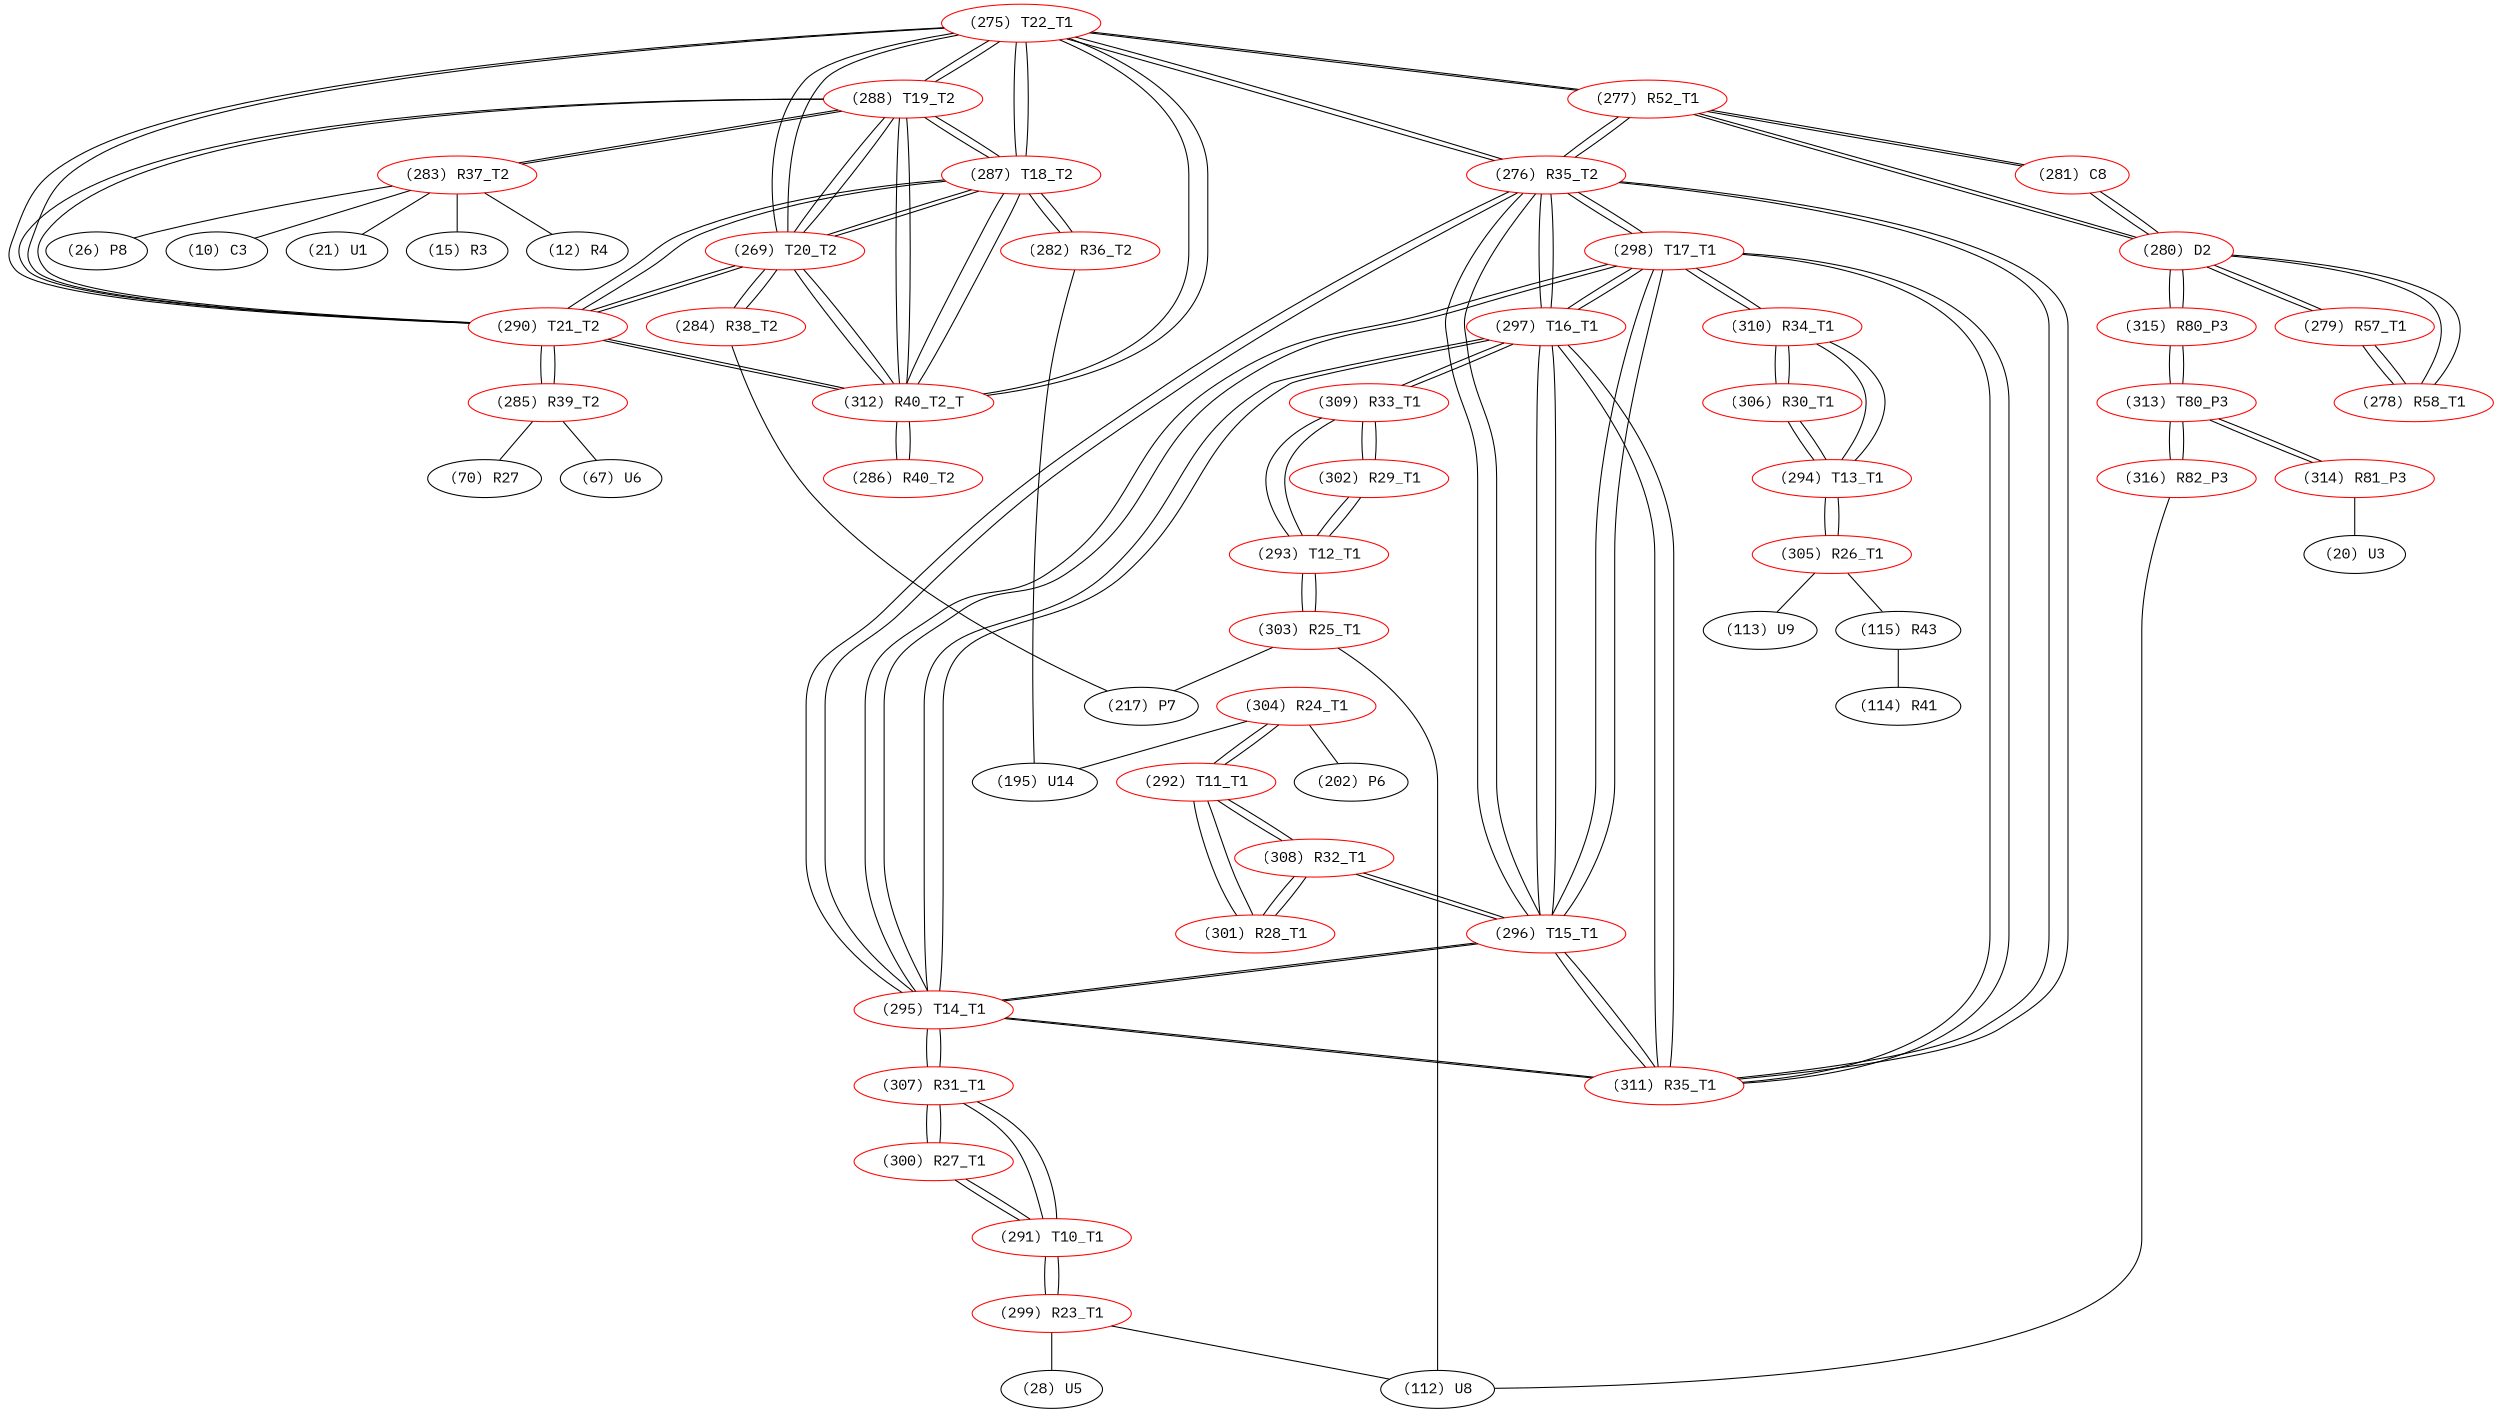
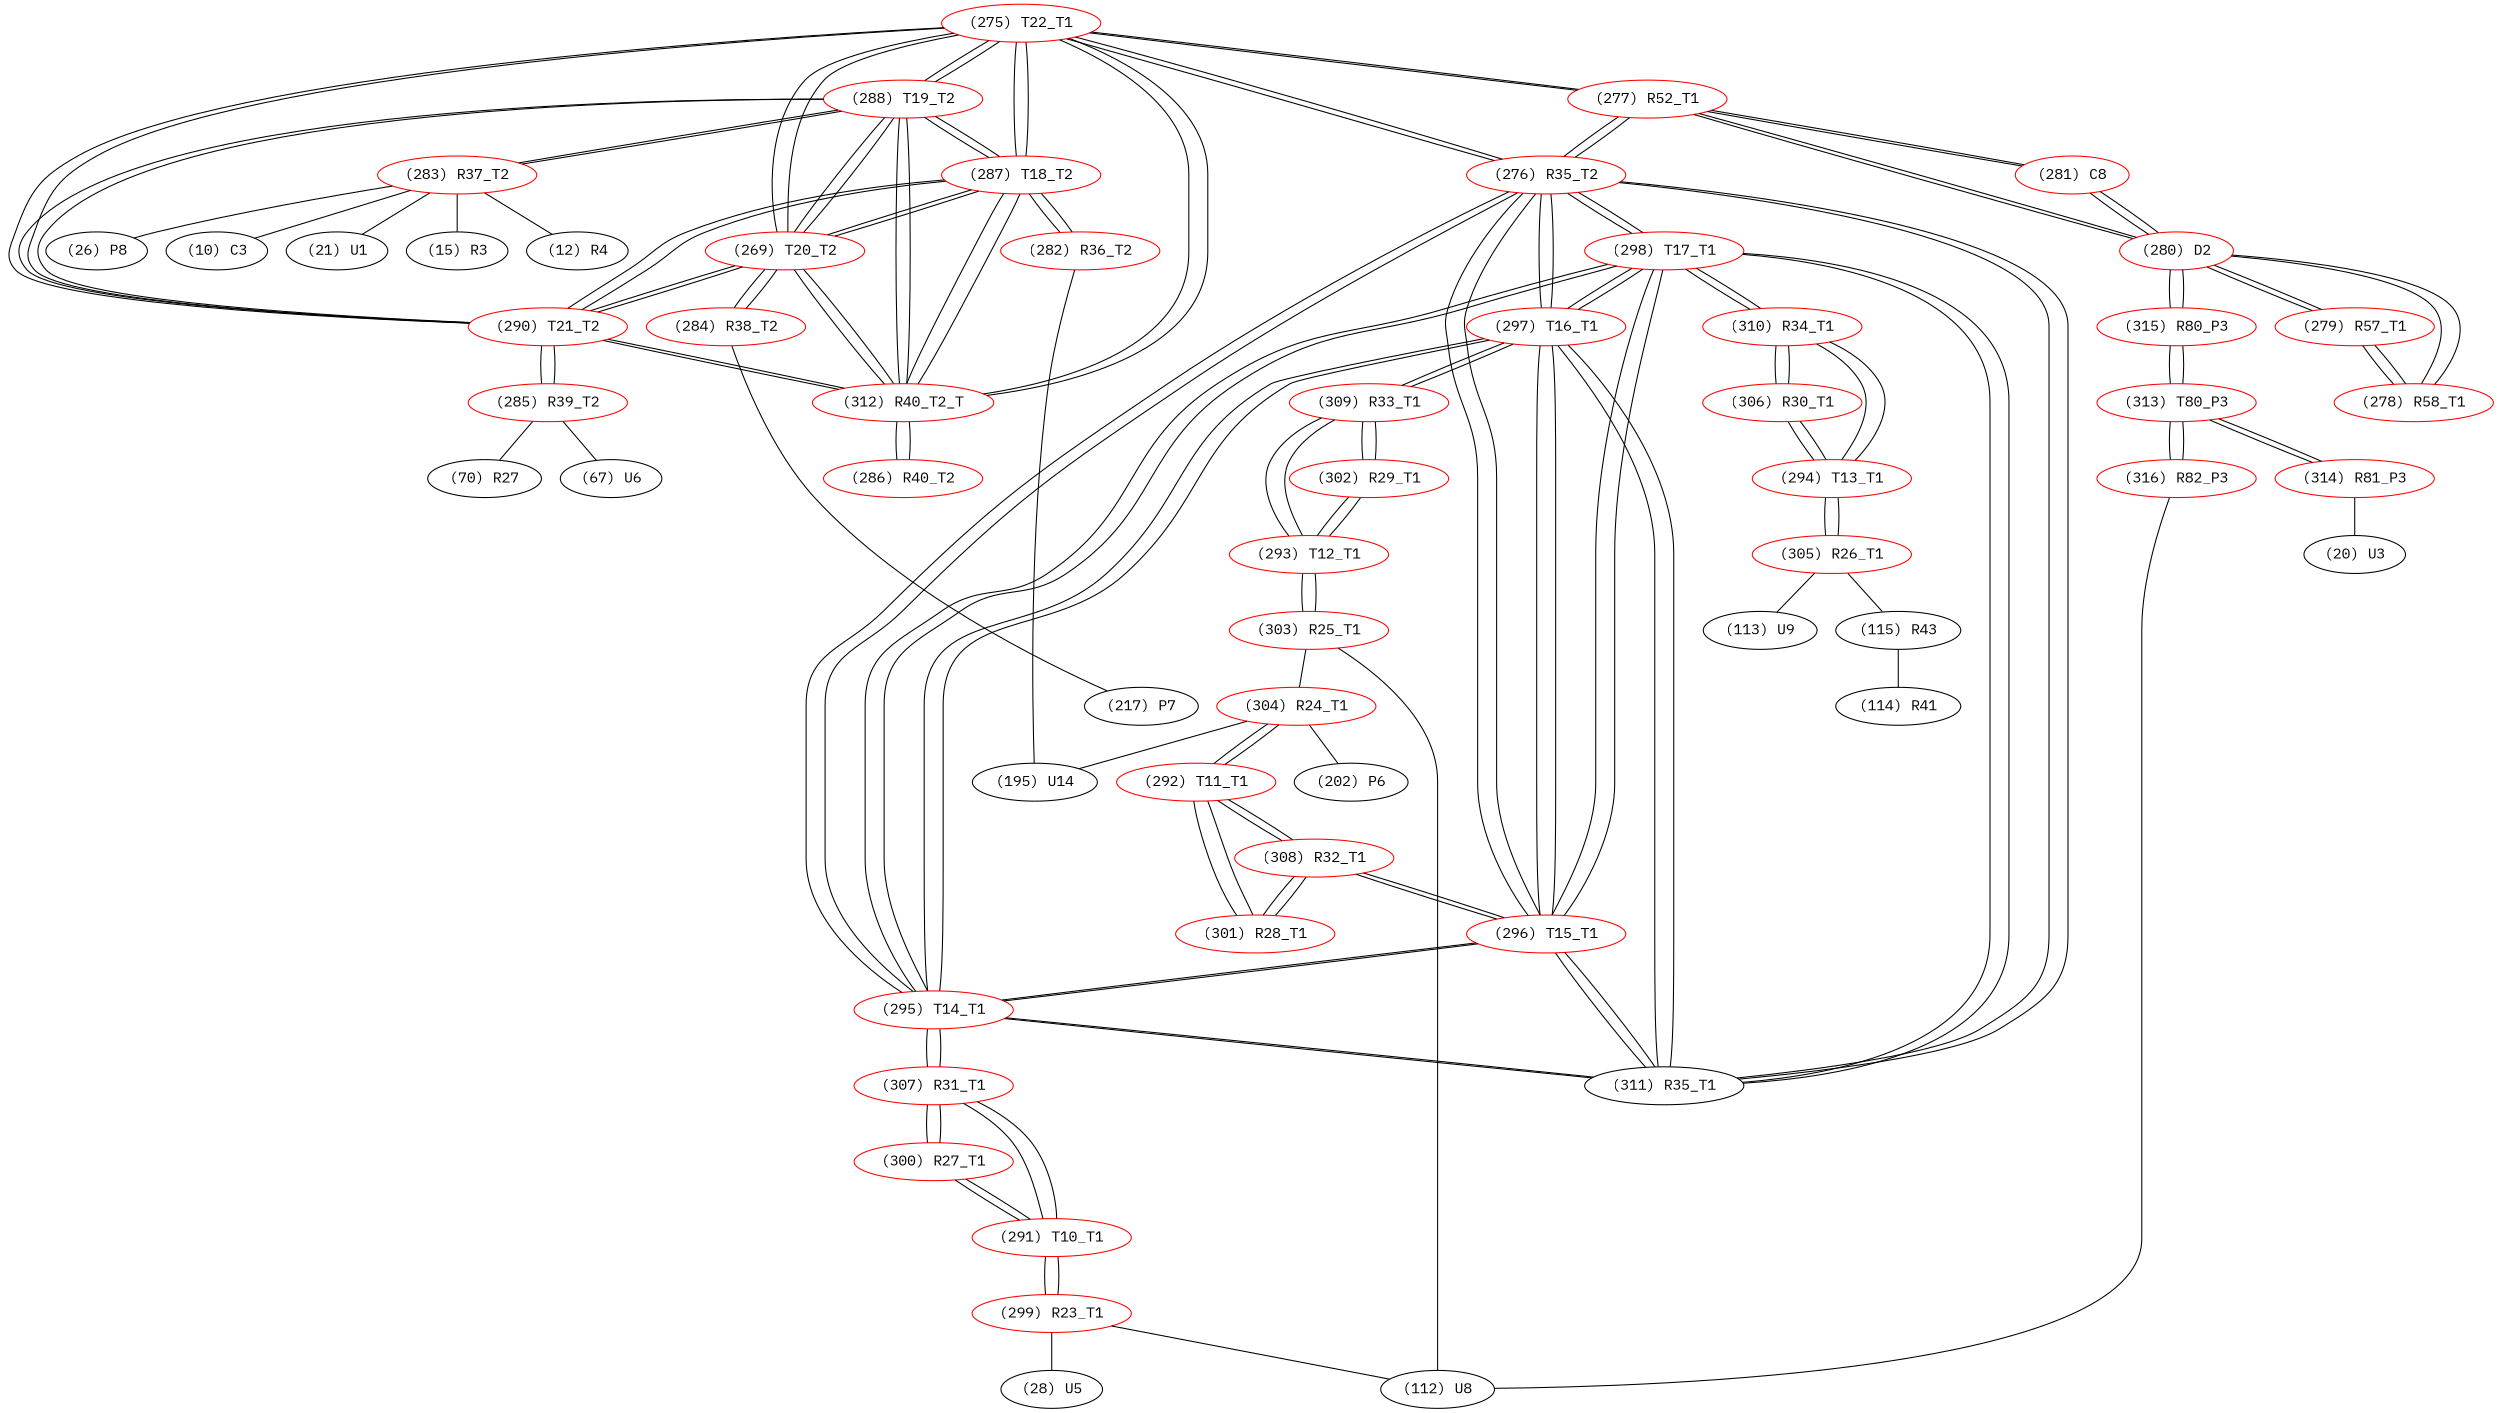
(1223, 669) -> (1303, 668)
(1664, 1086) -> (1664, 1086)
